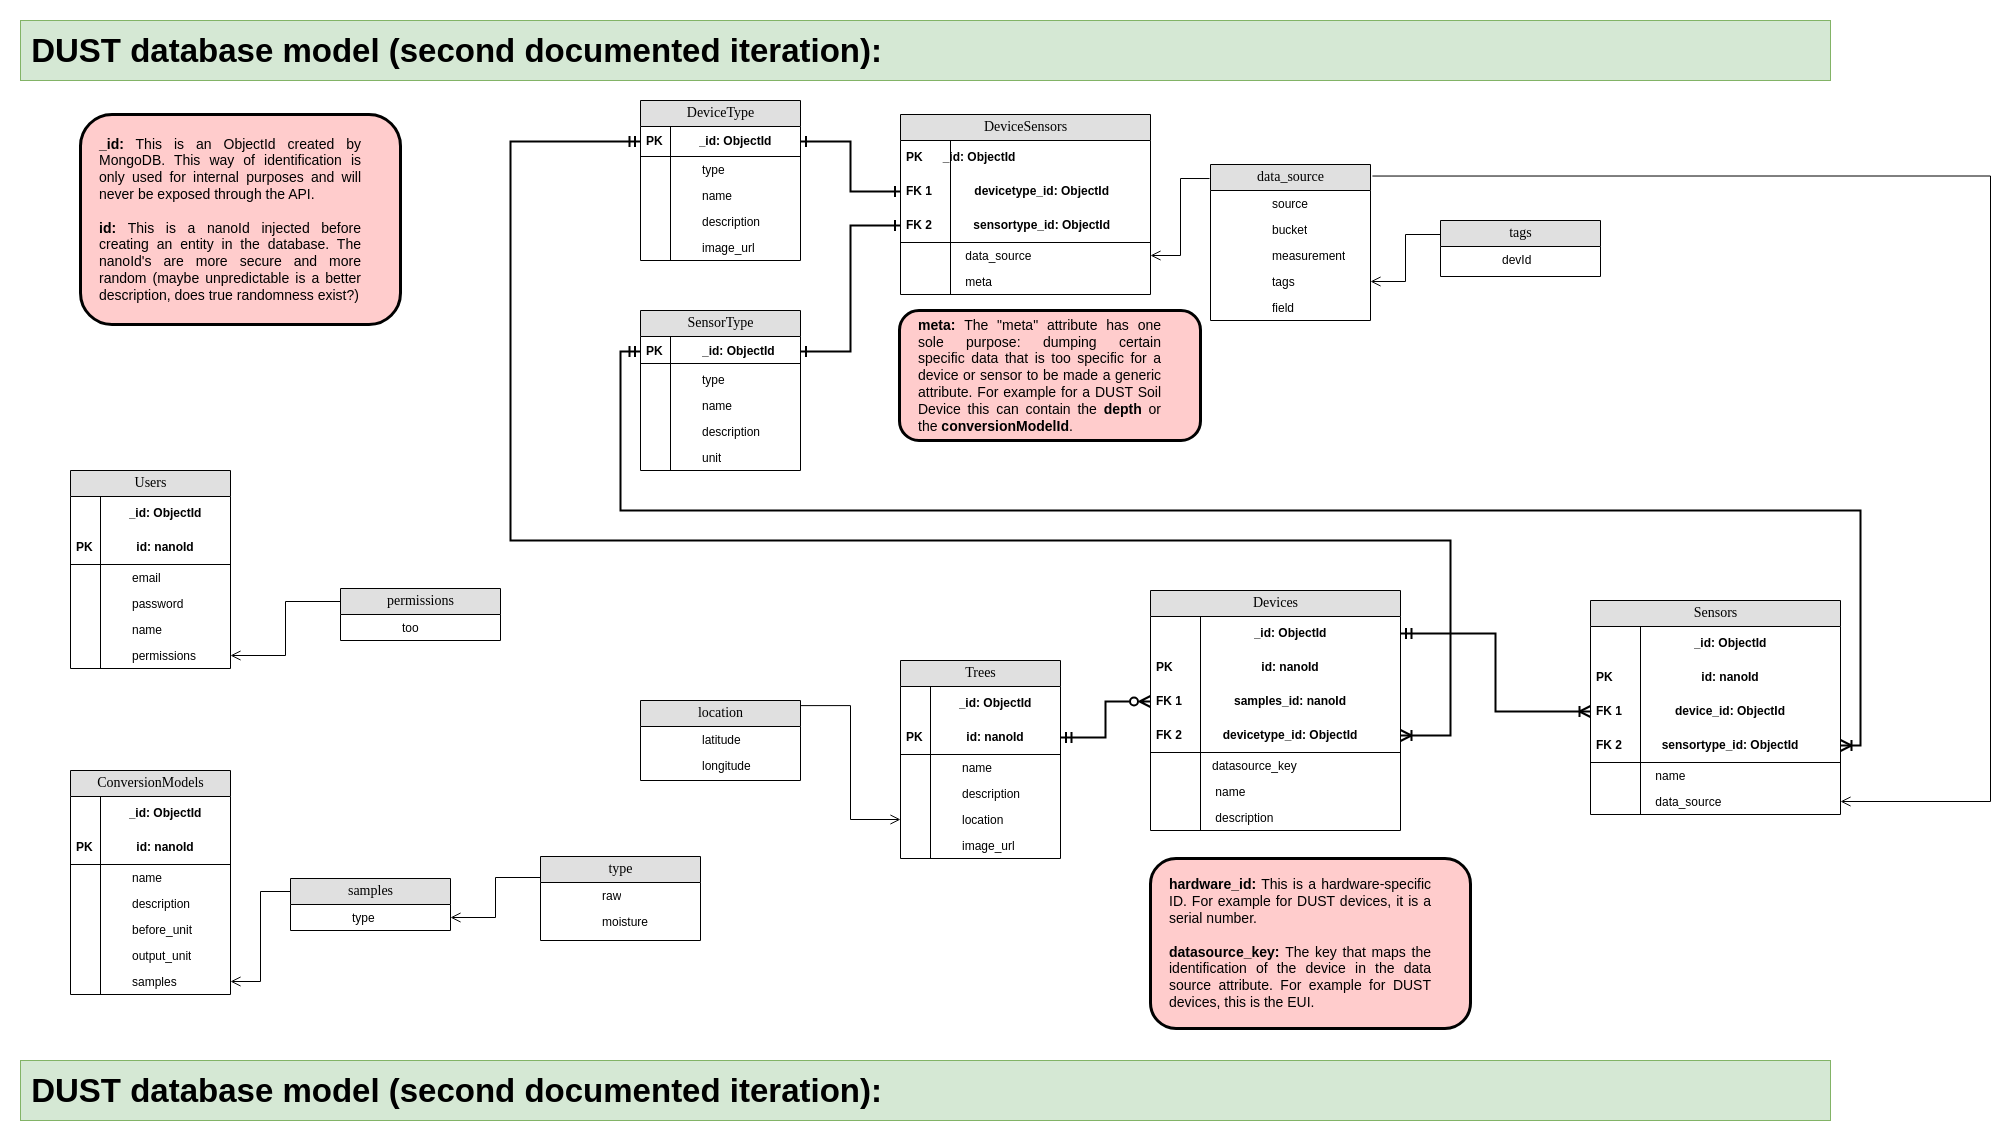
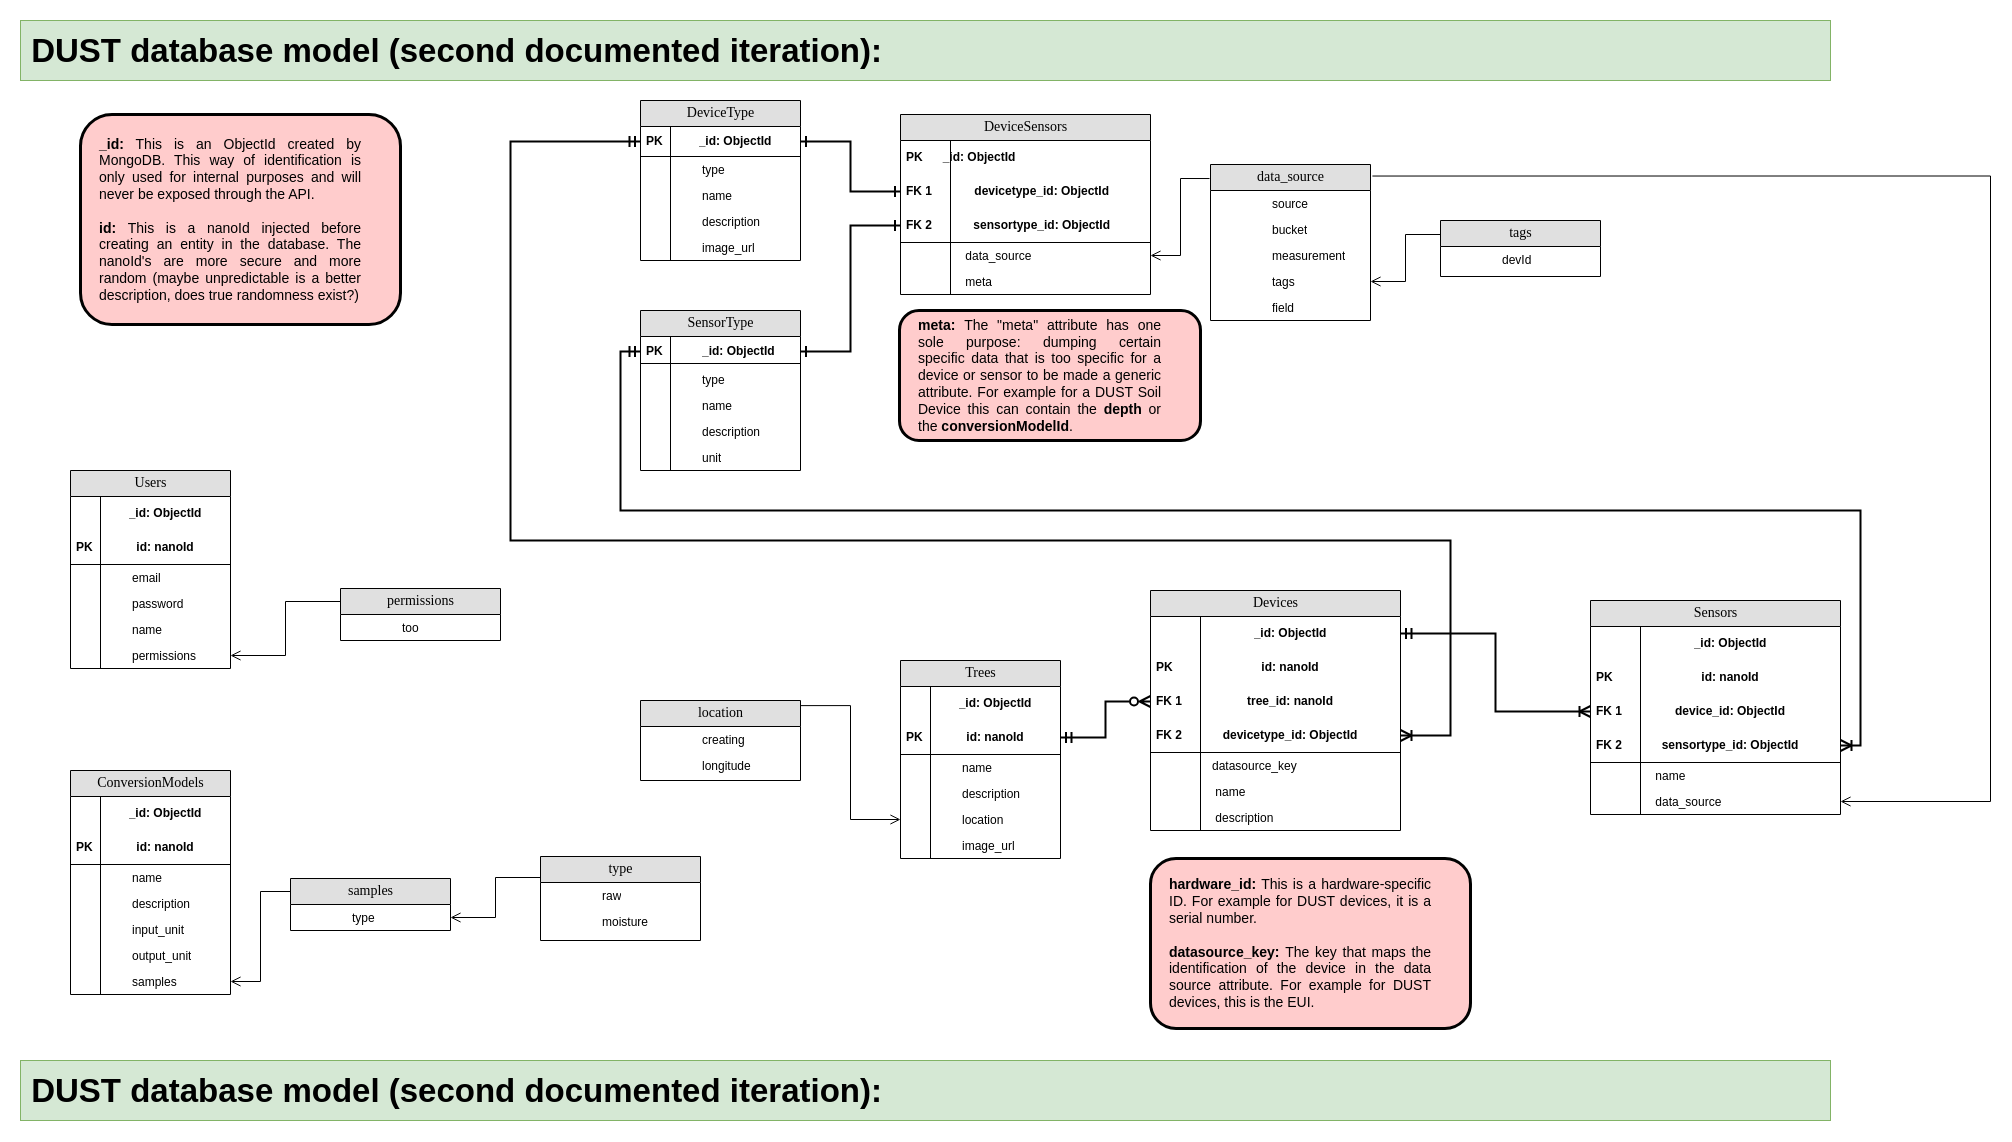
(1291, 702) -> (1291, 702)
(726, 741) -> (728, 741)
(168, 931) -> (163, 931)
